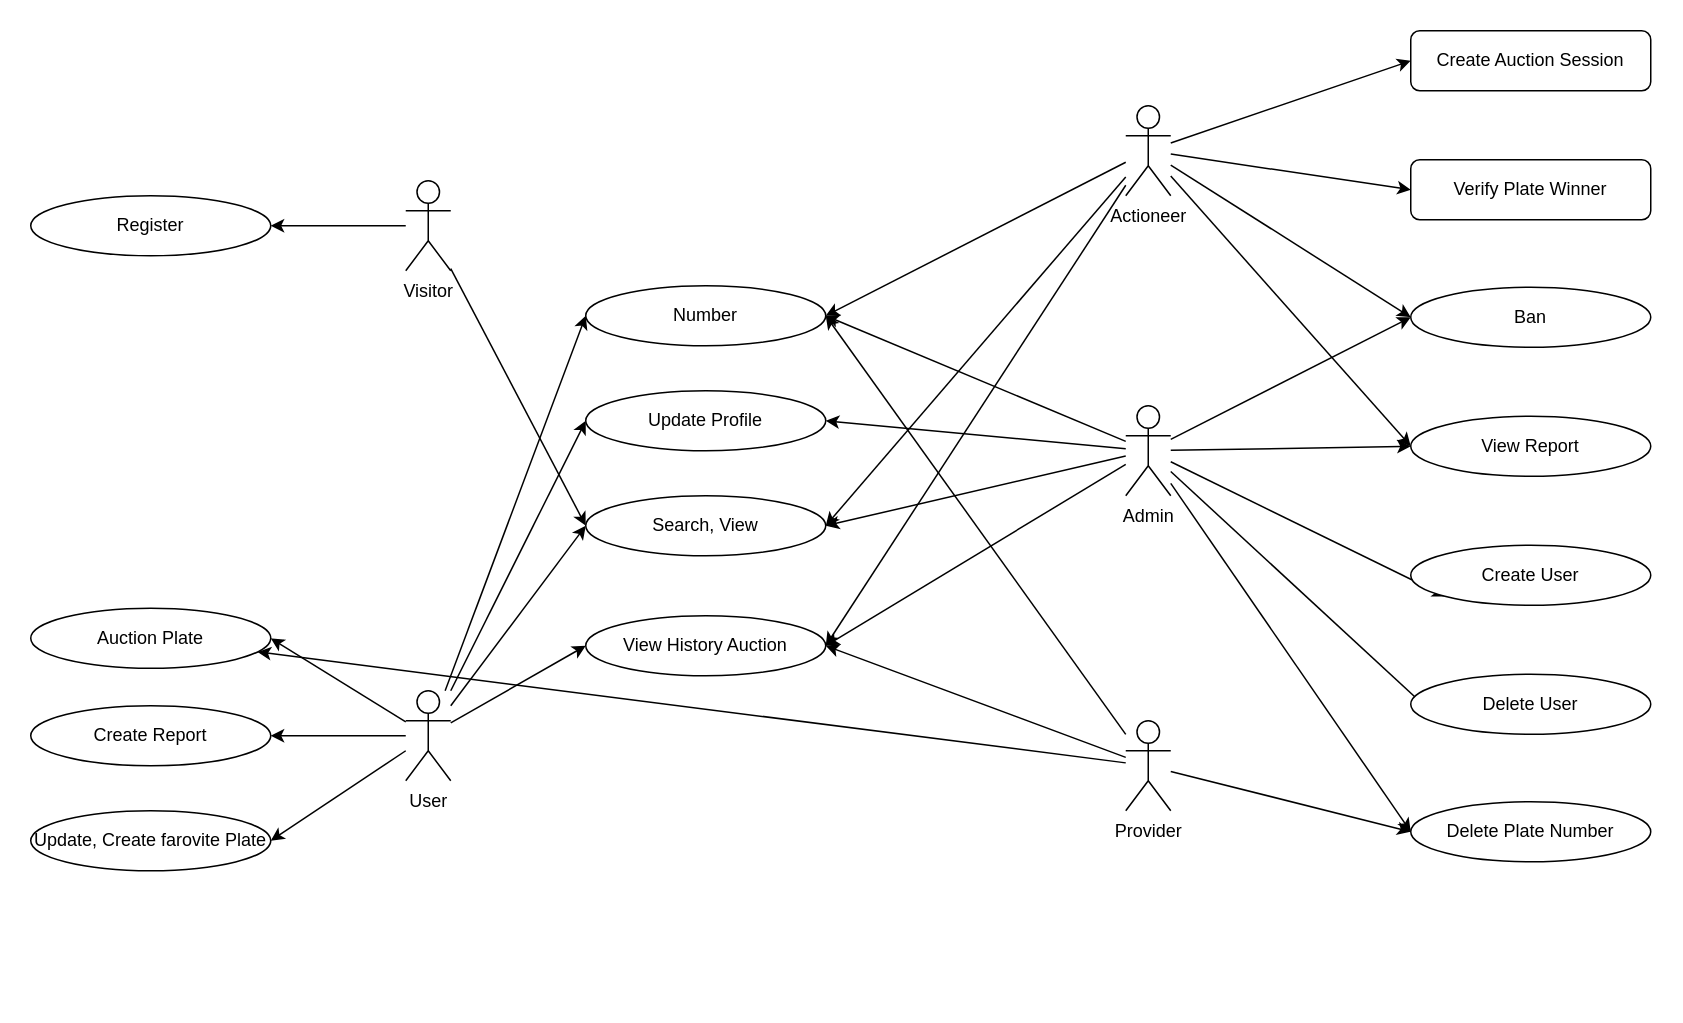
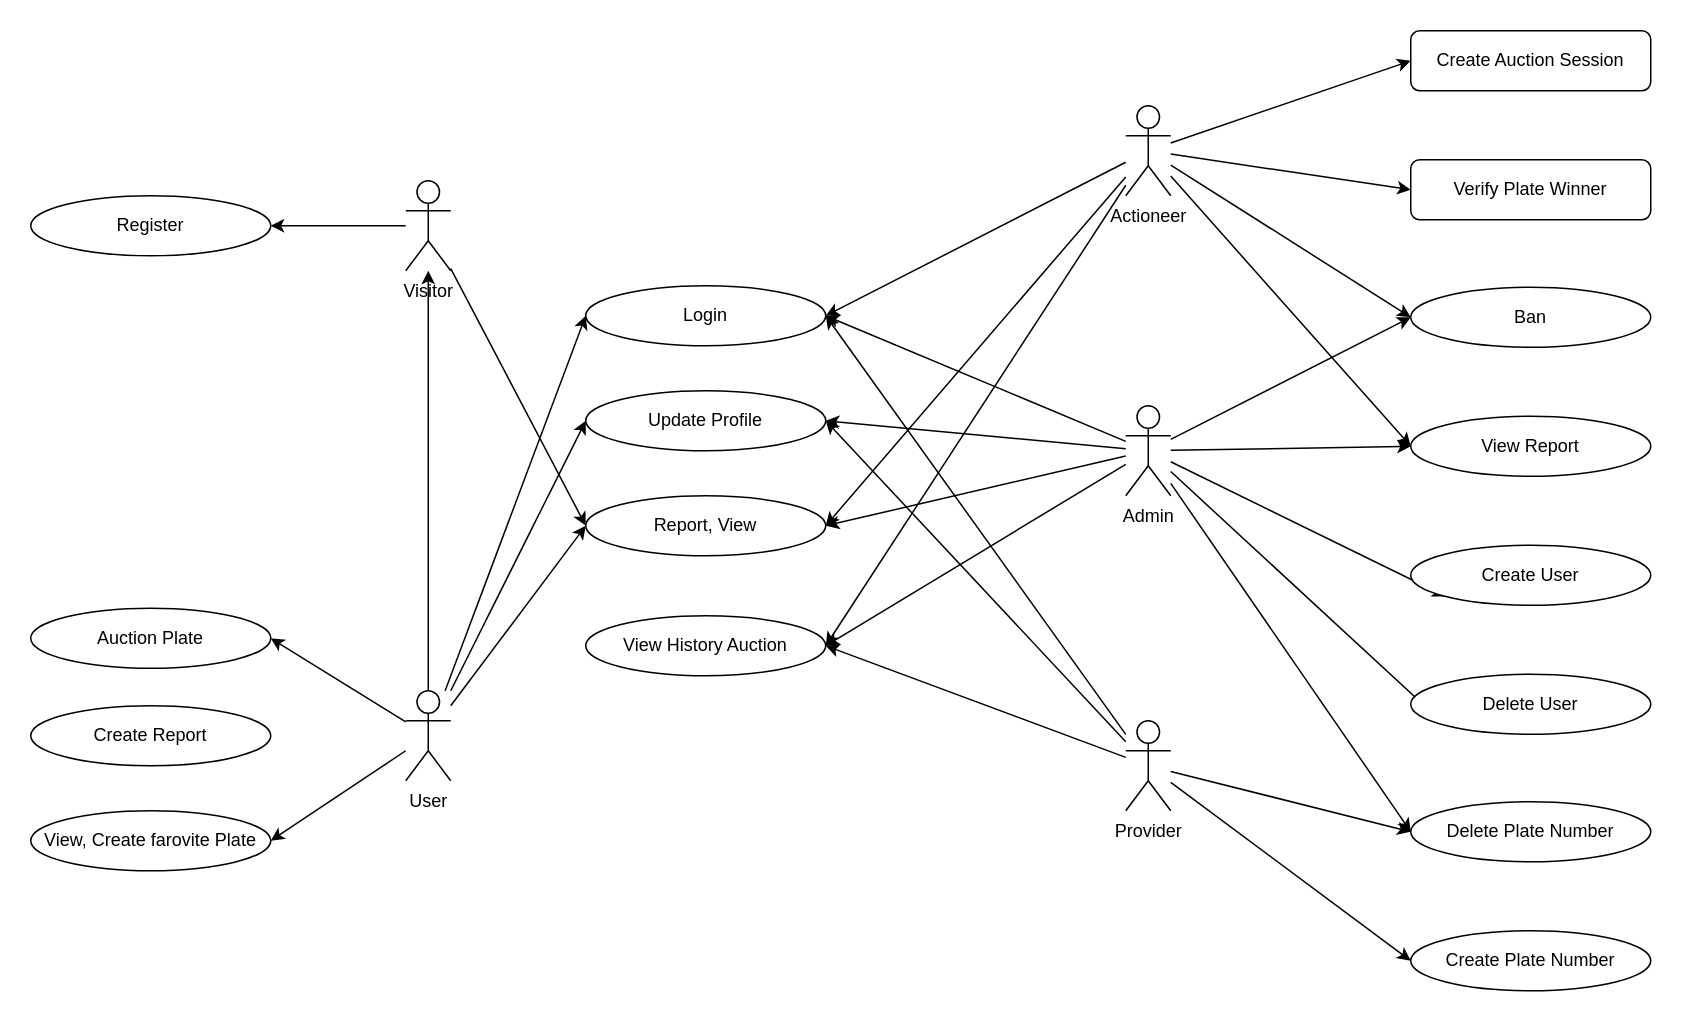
(706, 316) -> (706, 316)
(706, 526) -> (706, 526)
(515, 686) -> none
(823, 724) -> (979, 585)
(344, 736) -> (428, 486)
(151, 841) -> (151, 841)
none -> (1287, 868)
none -> (1531, 961)
